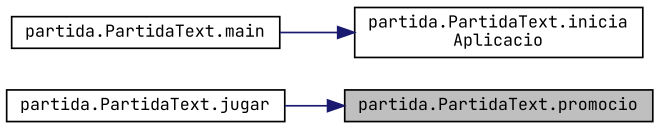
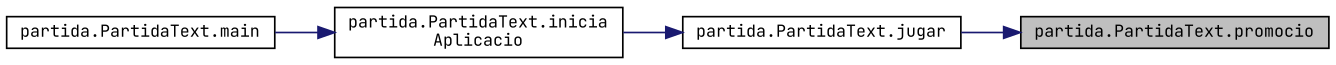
none -> (644, 32)
